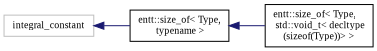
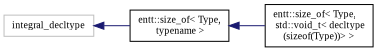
(49, 26) -> (49, 26)
